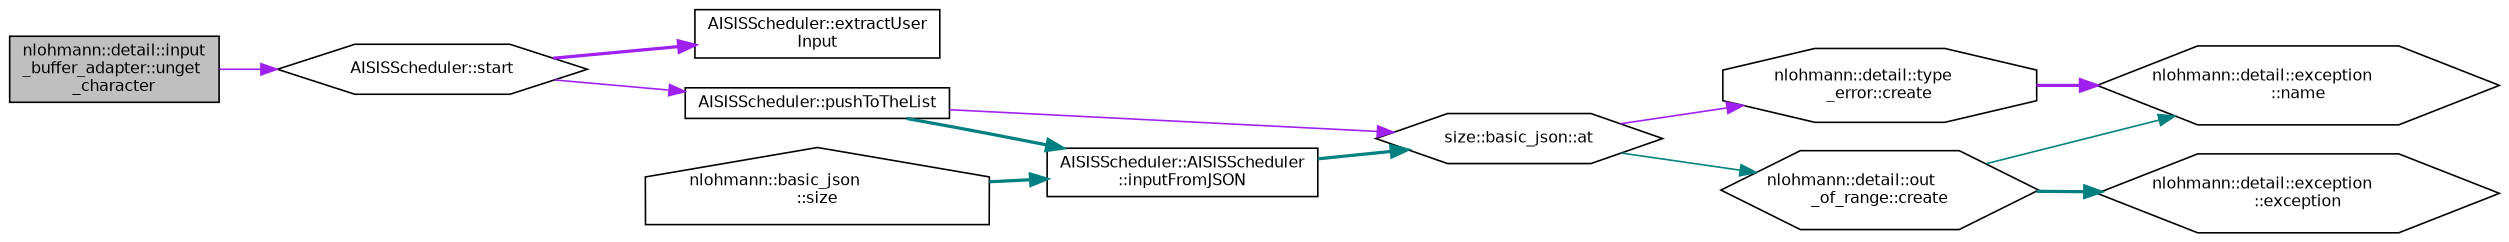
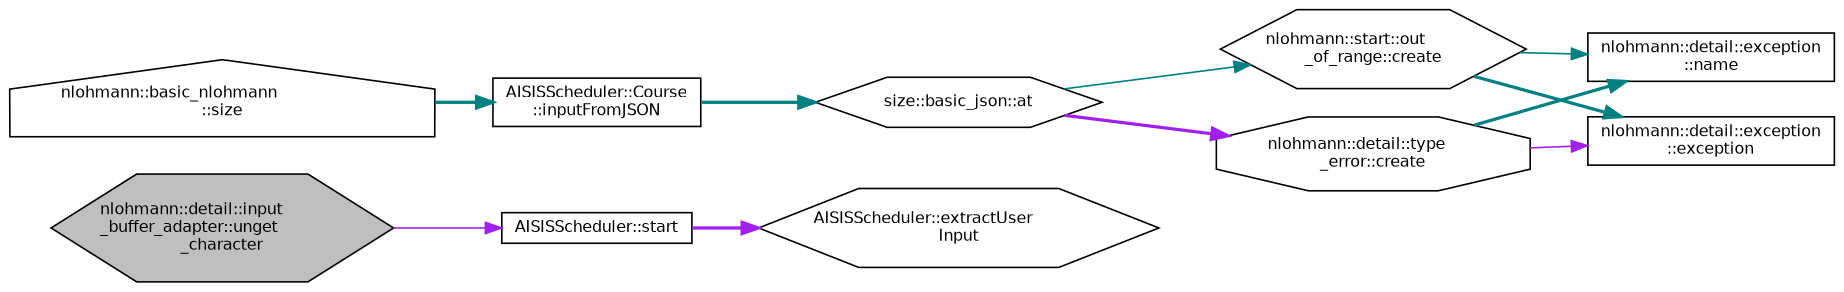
(817, 34) -> (959, 228)
(114, 69) -> (222, 228)
(432, 69) -> (597, 228)
(2058, 85) -> (1542, 106)
(2298, 85) -> (1711, 57)
(817, 103) -> none
(1673, 116) -> (1138, 125)
none -> (1551, 147)
(1182, 172) -> (597, 102)
(817, 190) -> (222, 102)
(1880, 190) -> (1373, 49)
(2298, 193) -> (1711, 141)
